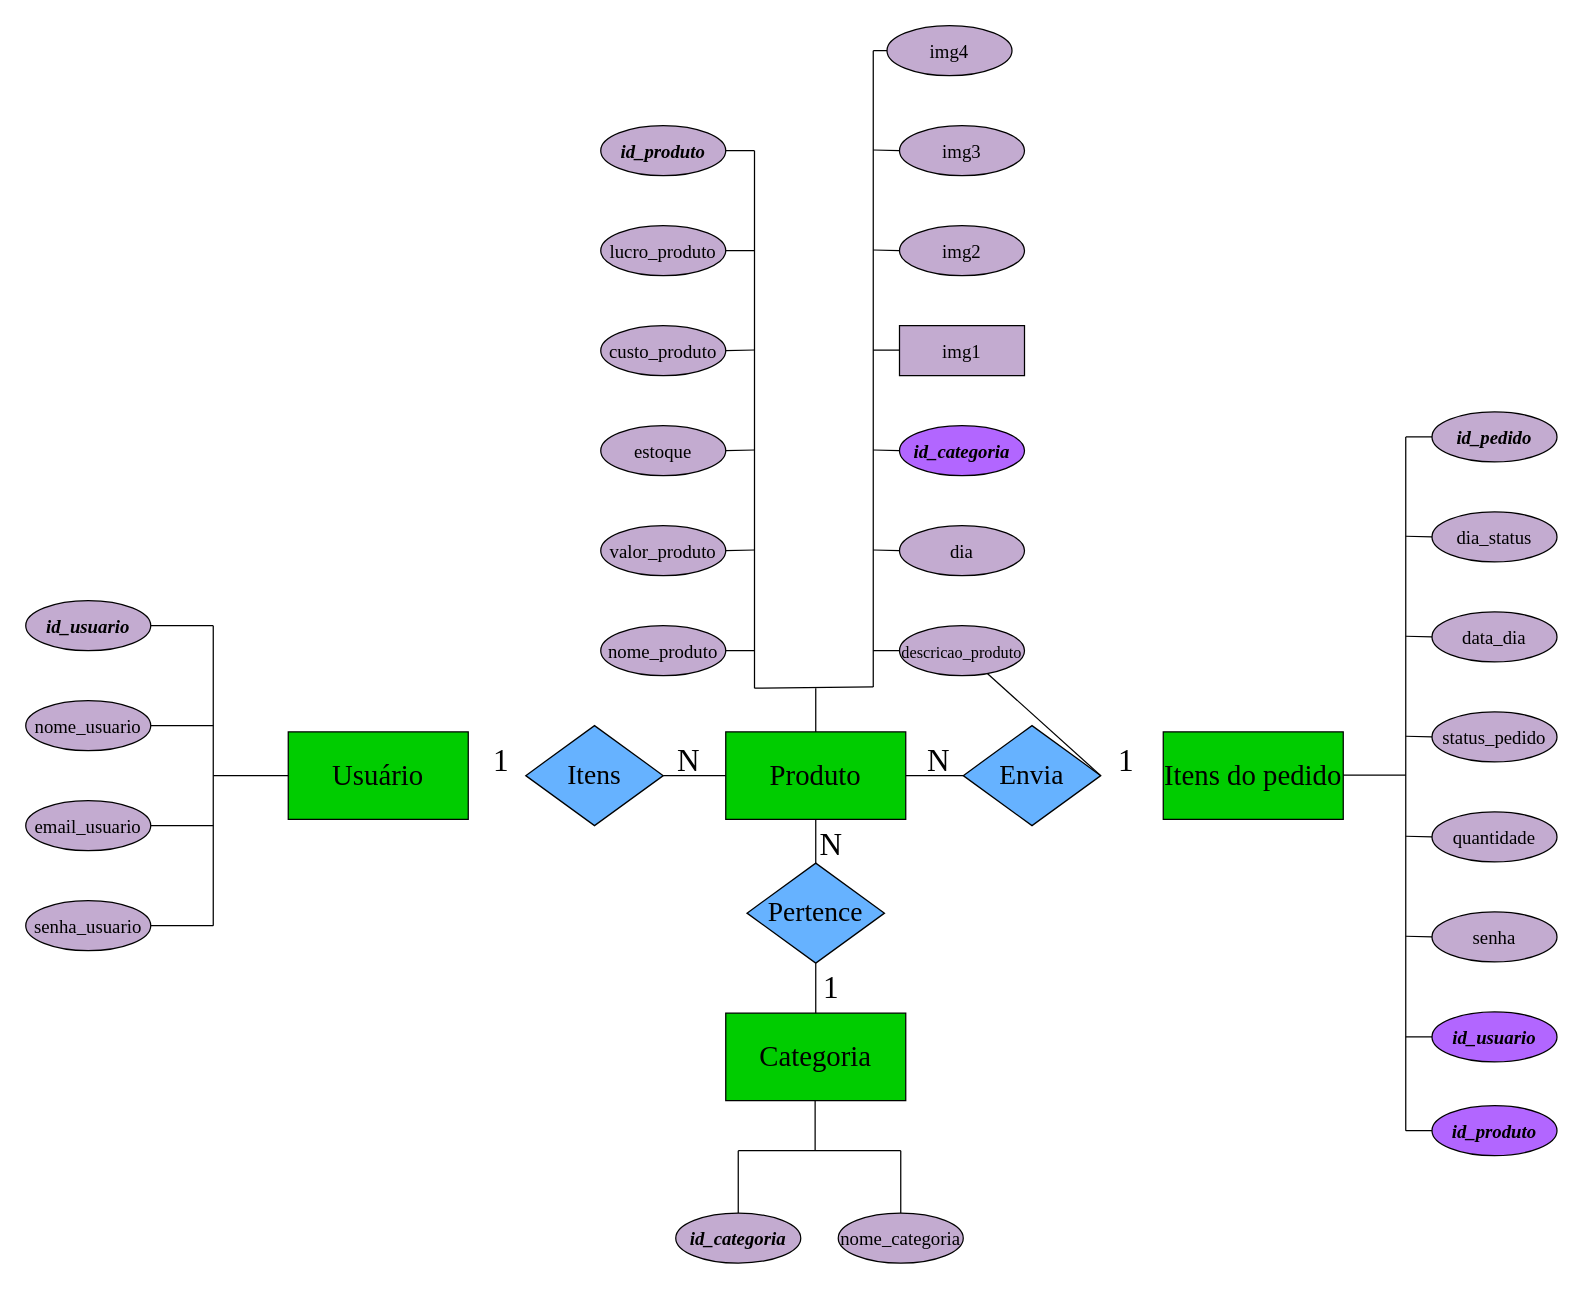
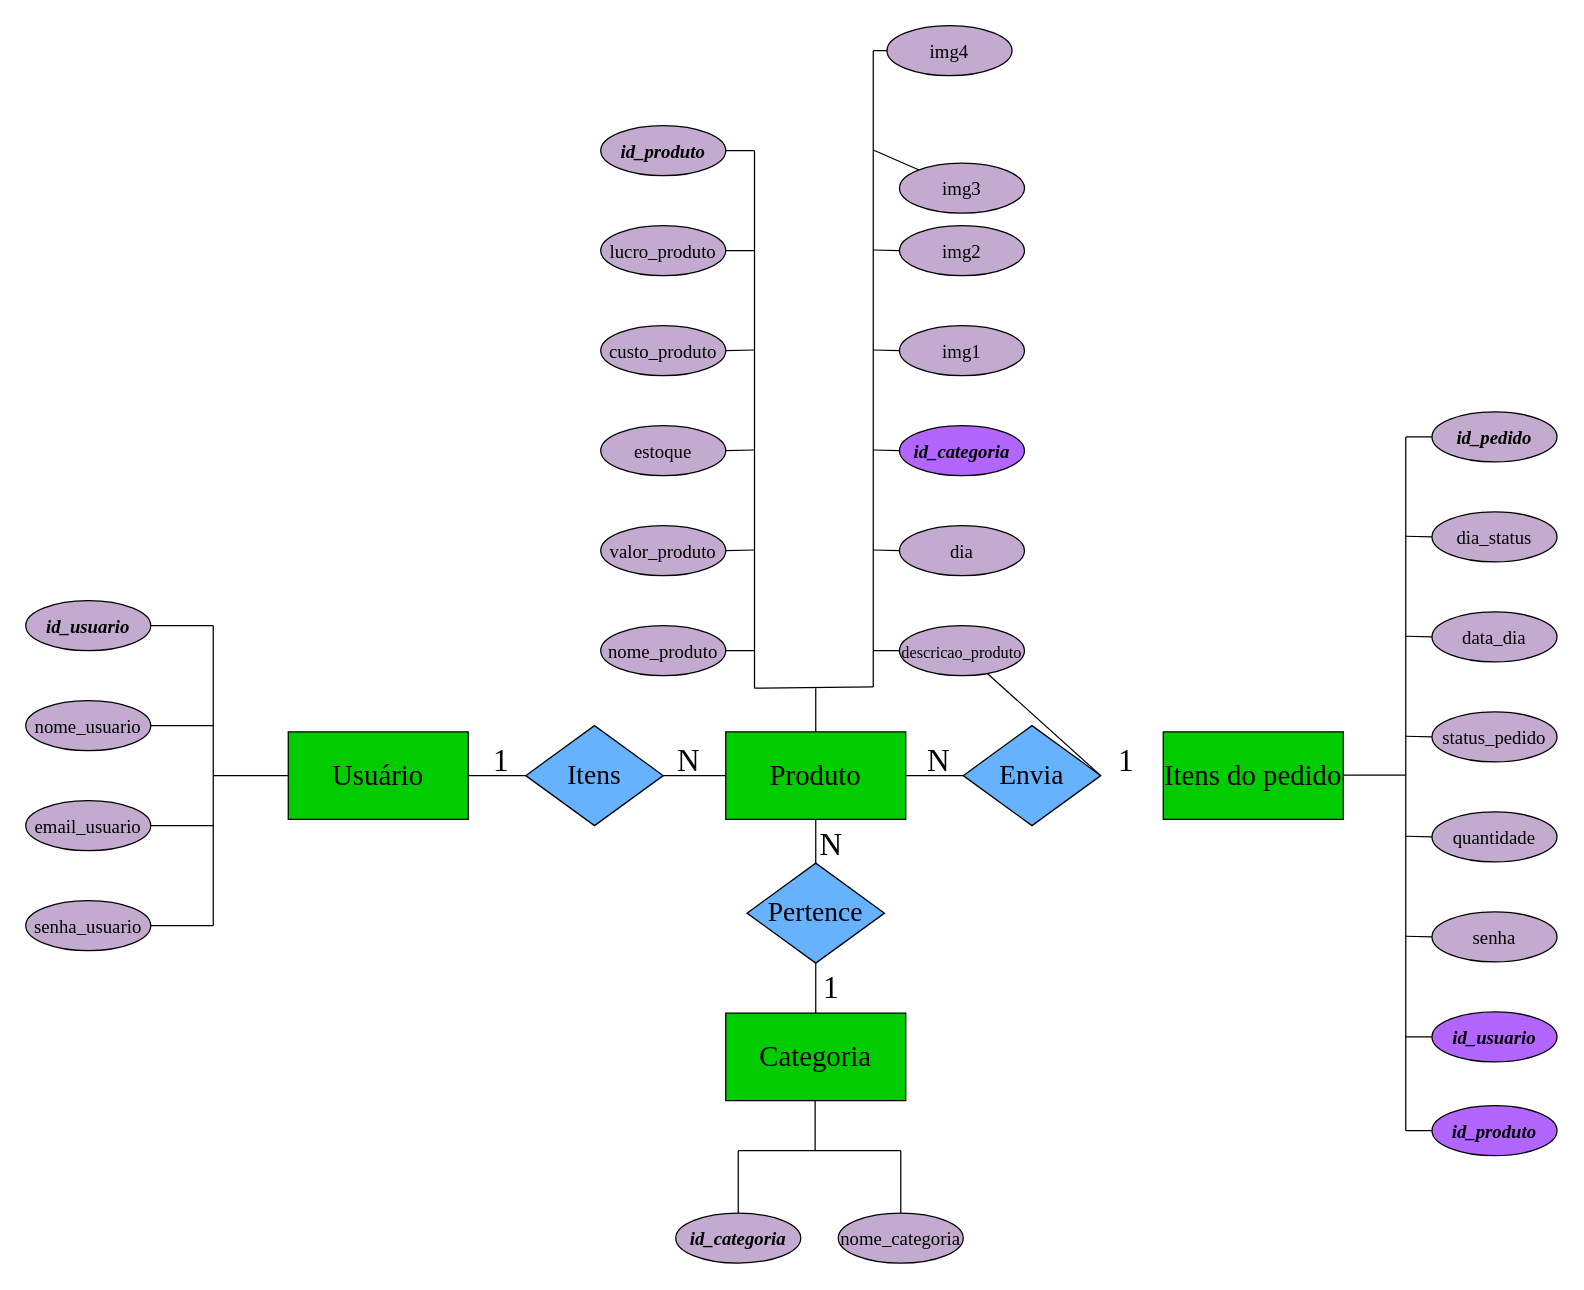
(962, 151) -> (962, 188)
(962, 351) -> (962, 351)
none -> (497, 776)
